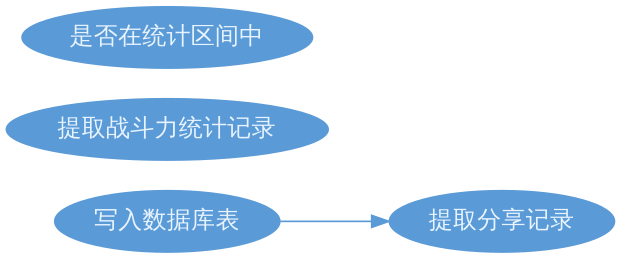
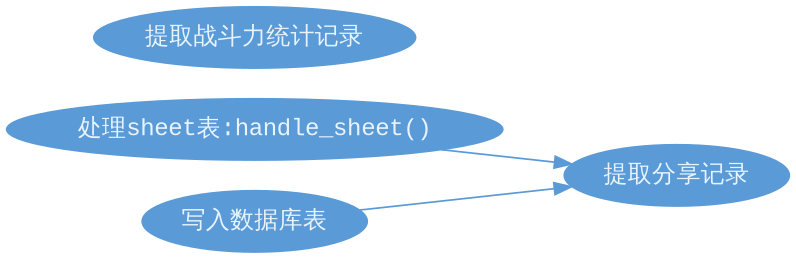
(167, 37) -> none
none -> (255, 129)
